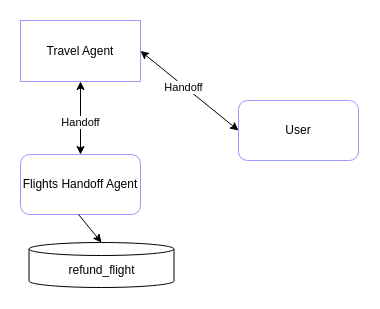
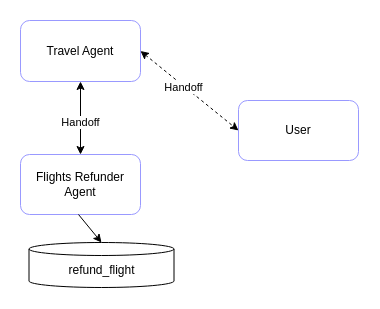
(81, 51) -> (81, 51)
(213, 110) -> (213, 110)
(81, 185) -> (81, 185)
